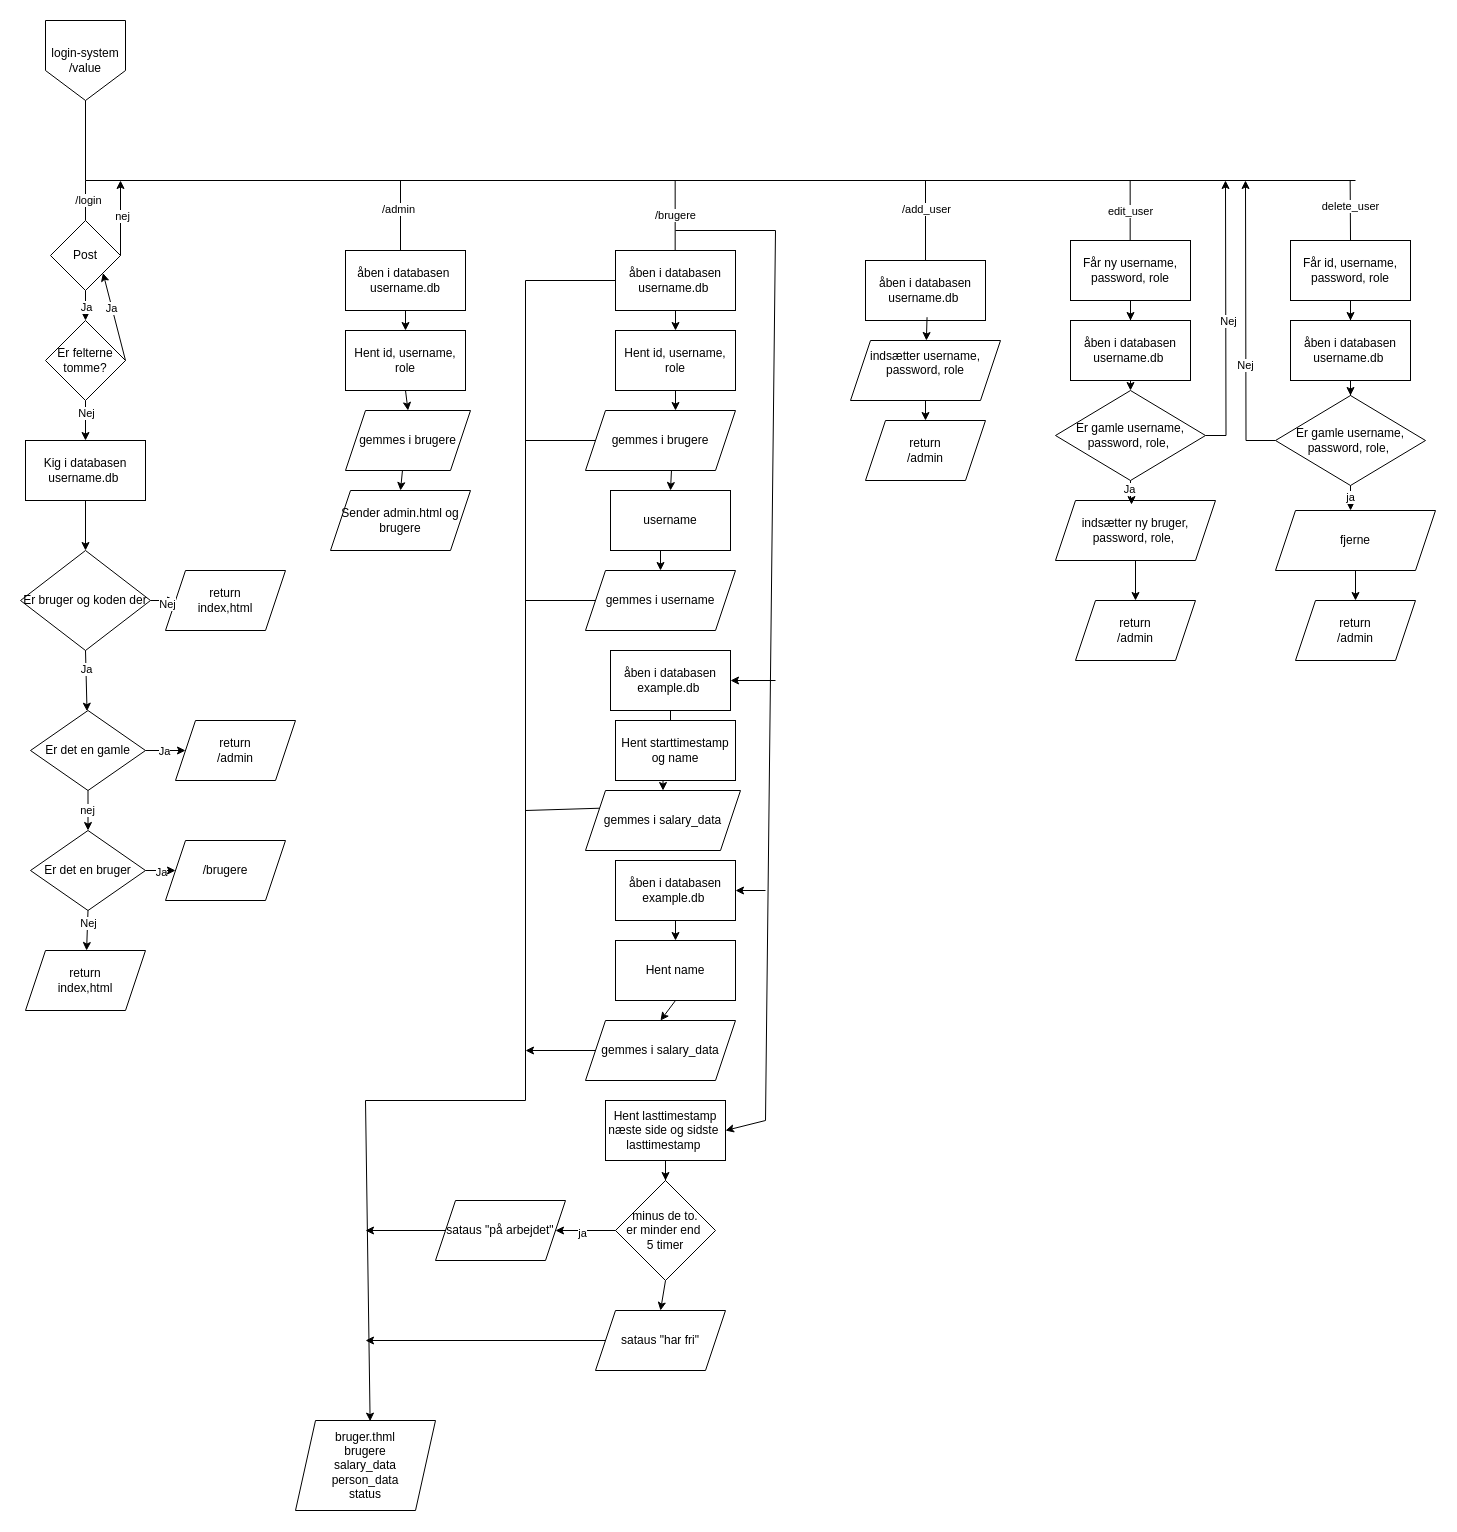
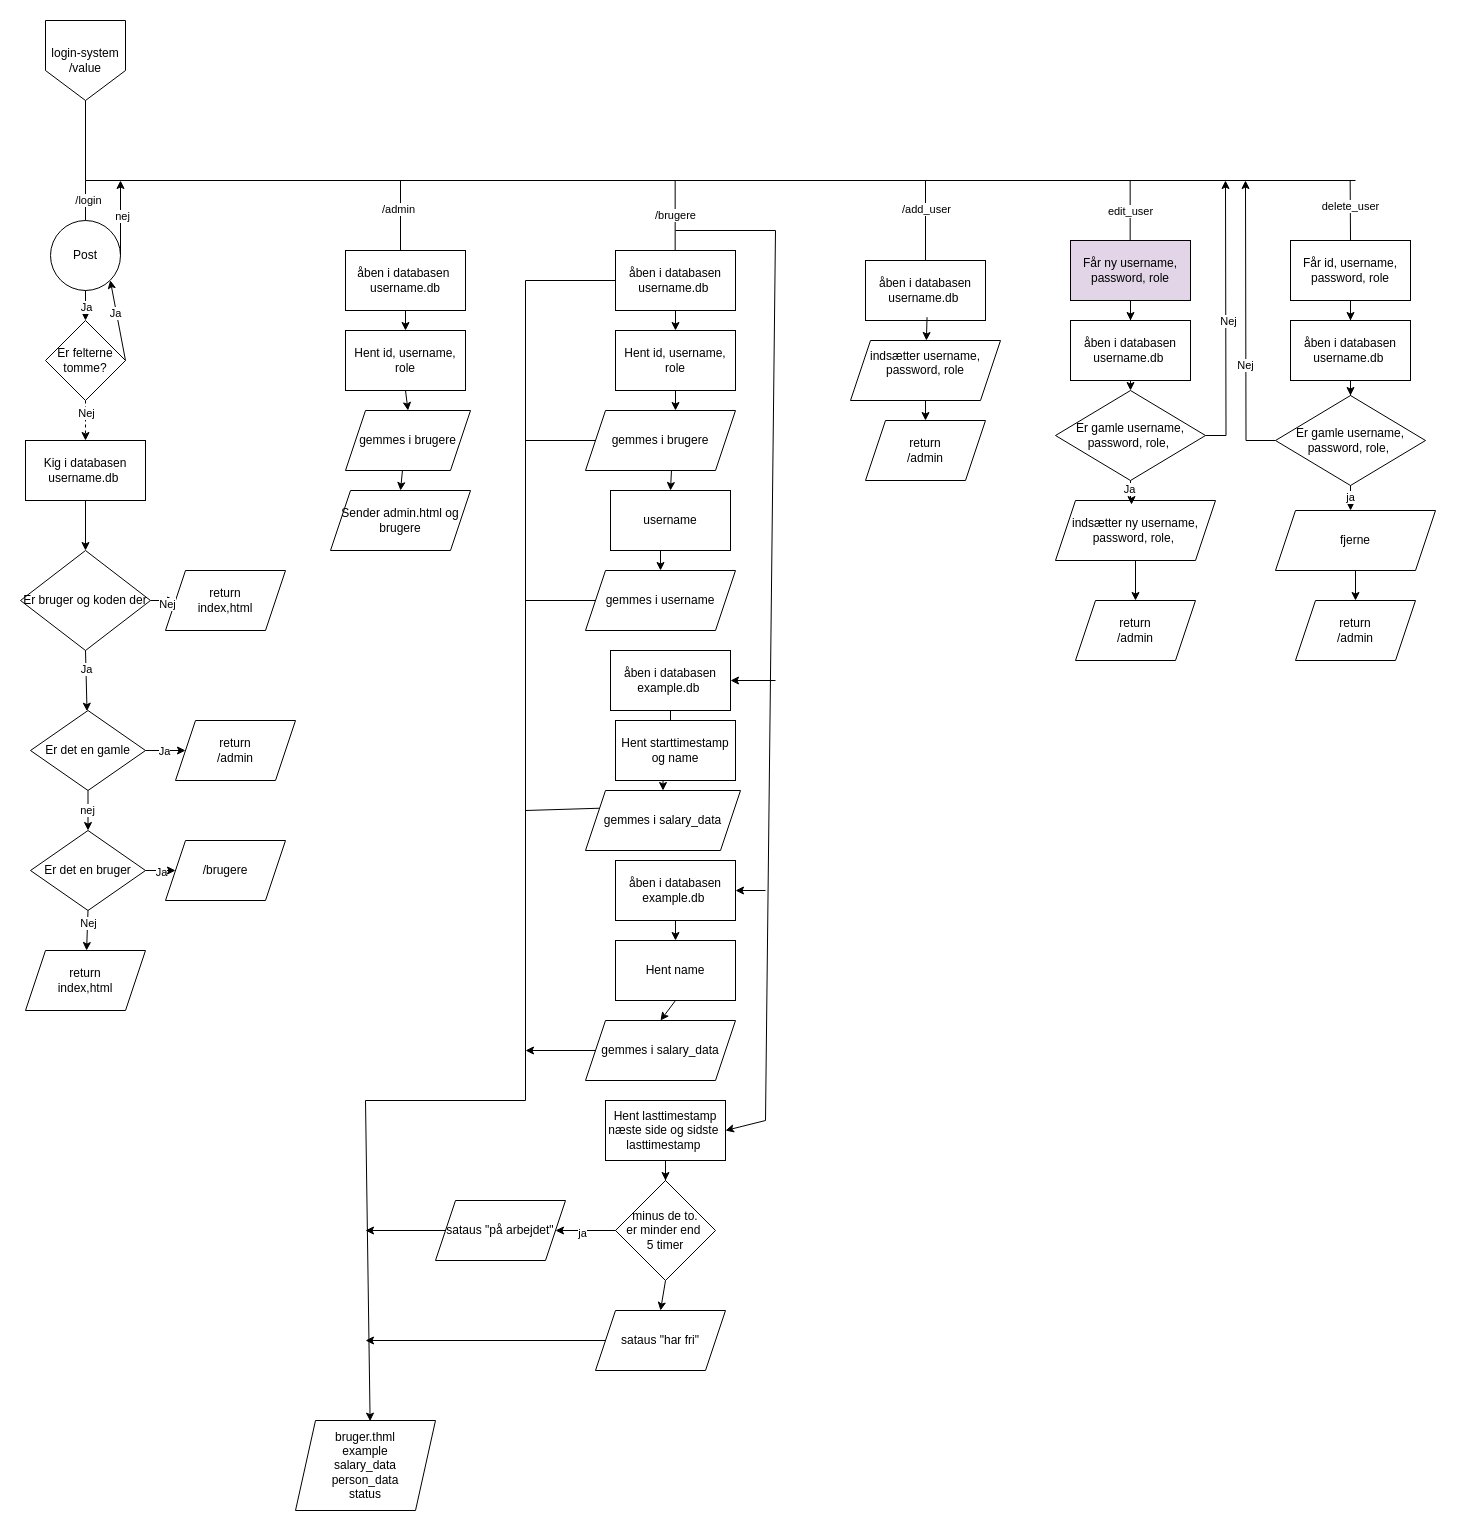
(86, 256) -> (86, 256)
(1131, 271) -> (1131, 271)
(86, 425) -> (86, 425)
(1136, 531) -> (1136, 531)
(366, 1466) -> (366, 1466)
